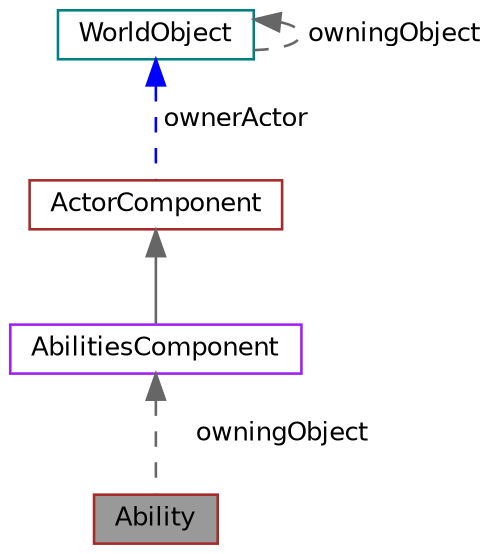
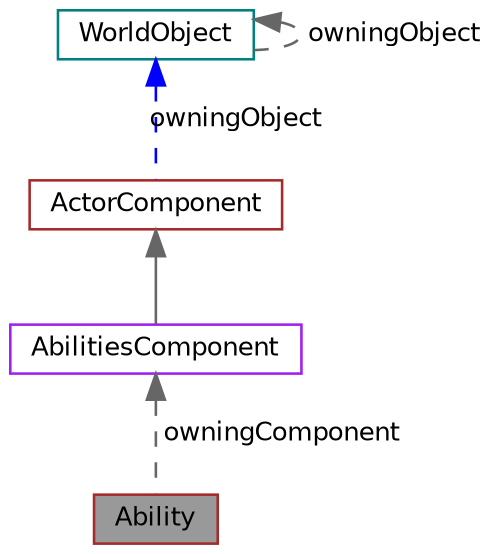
(232, 120) -> (232, 120)
(278, 434) -> (278, 434)
